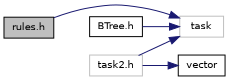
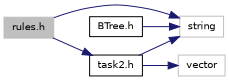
(202, 27) -> (202, 27)
(29, 28) -> (29, 28)
none -> (68, 45)
(116, 65) -> (116, 65)
(202, 65) -> (202, 65)
